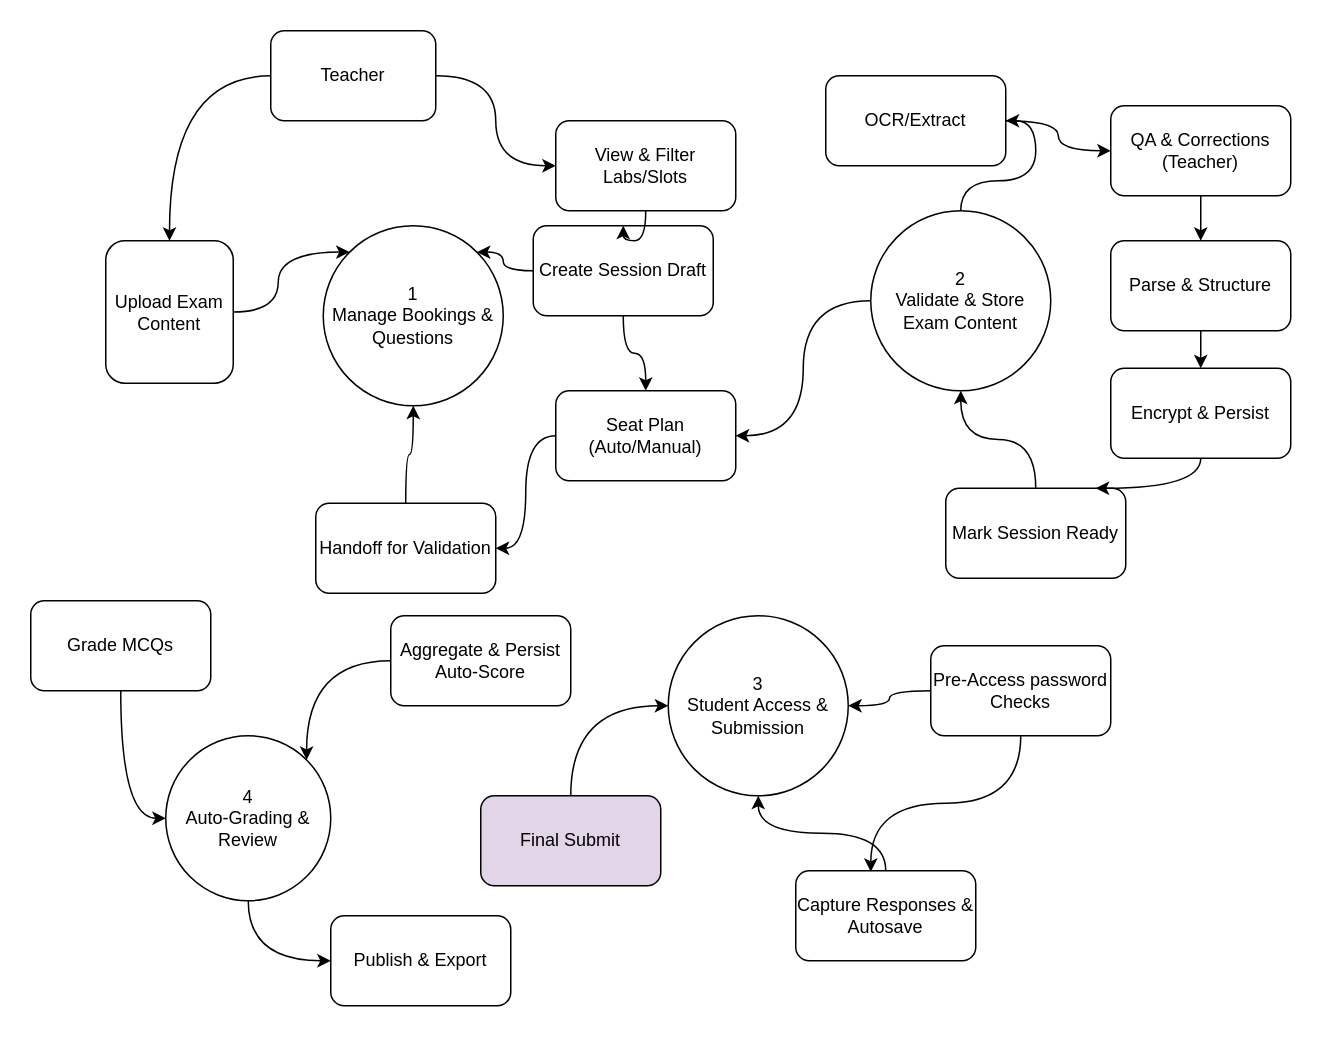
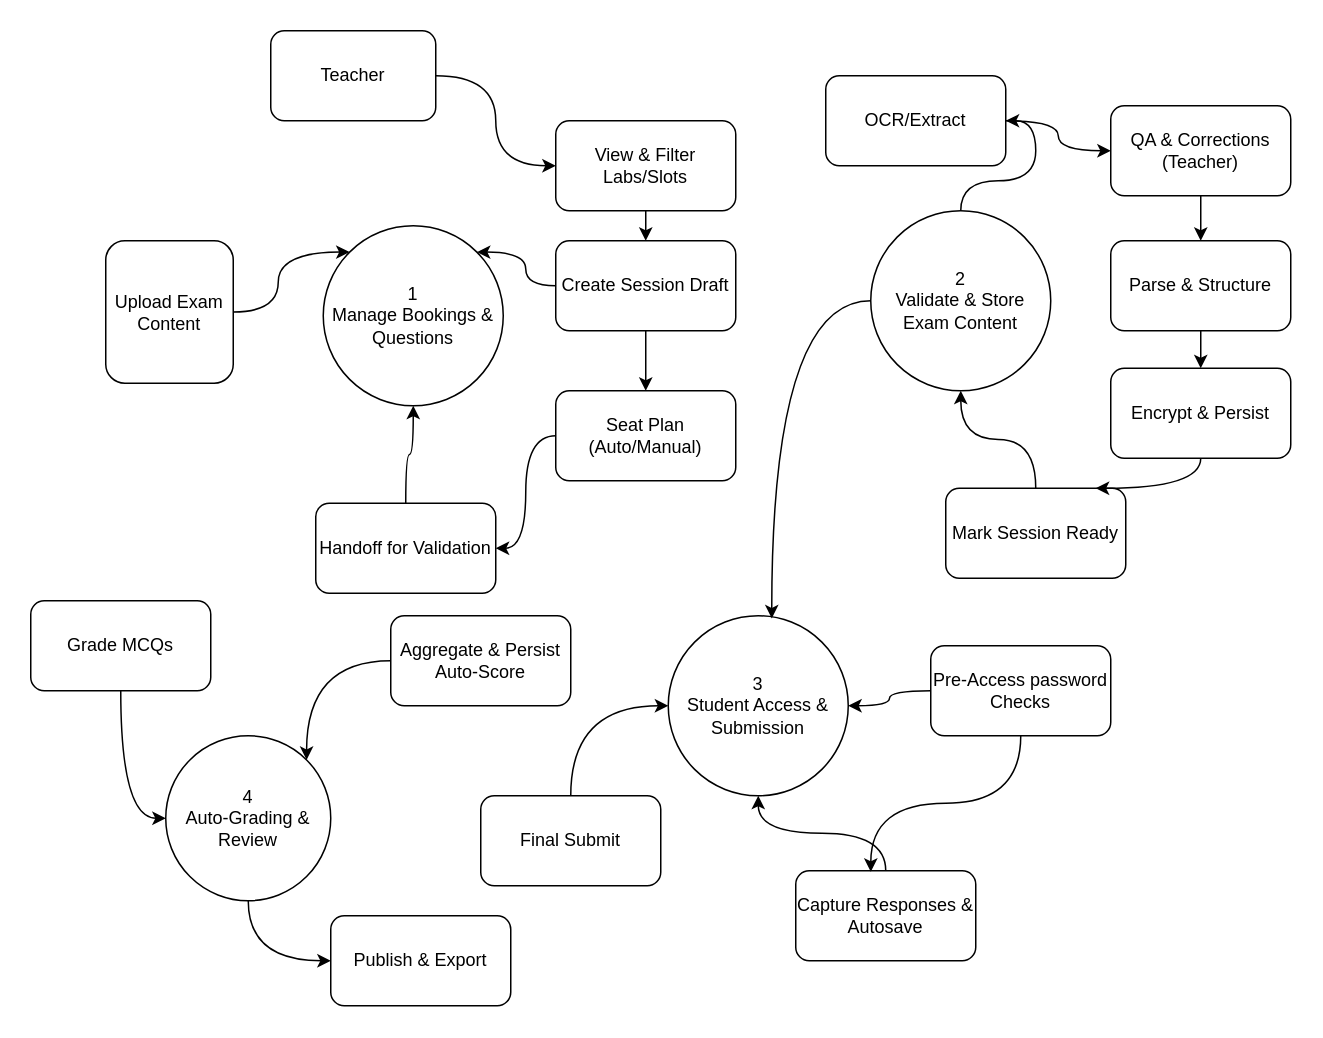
(188, 128) -> none
(623, 271) -> (646, 286)
(803, 370) -> (783, 441)
(571, 841) -> (571, 841)
